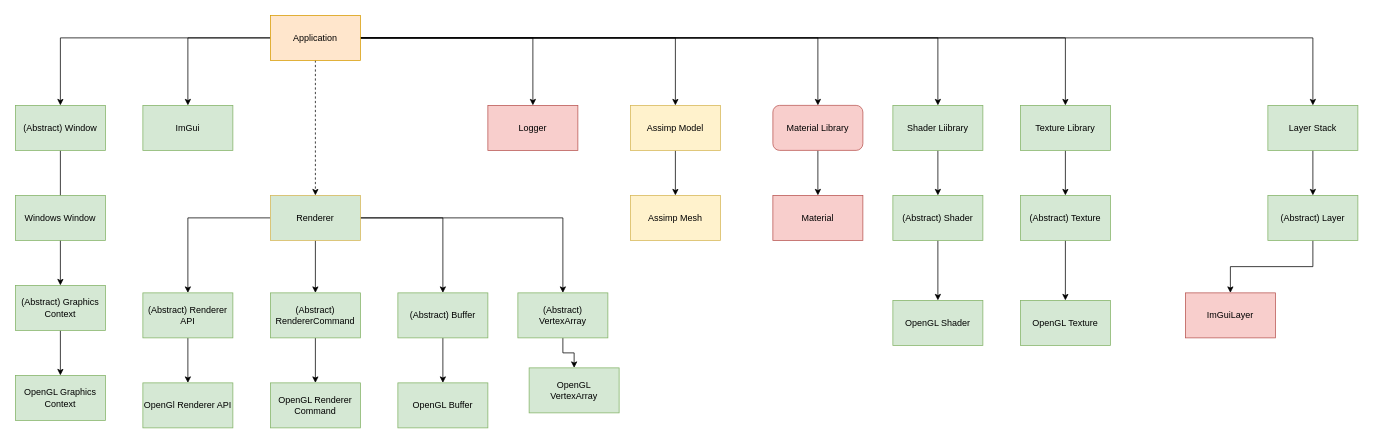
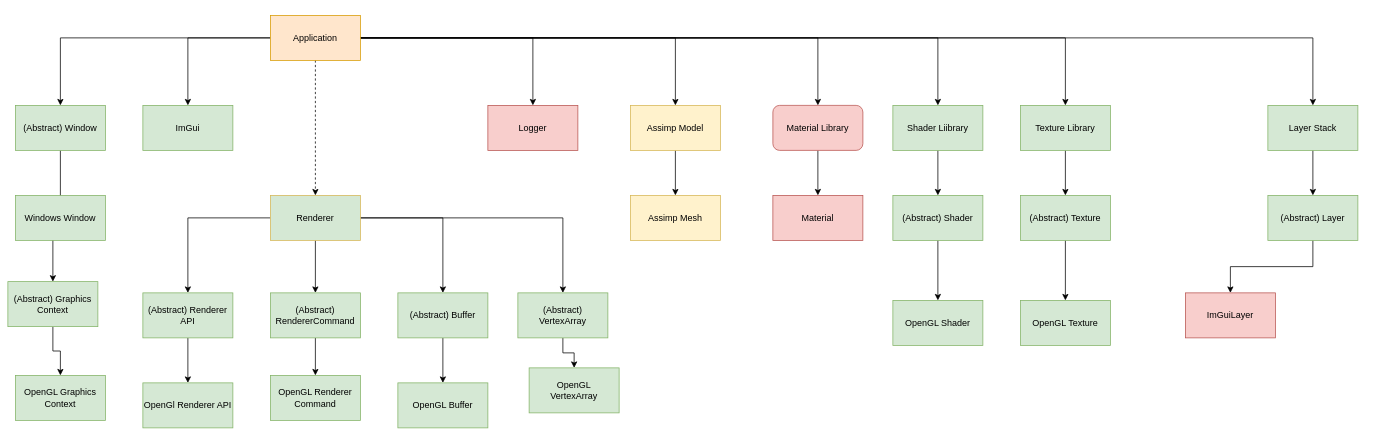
(60, 308) -> (53, 304)
(315, 405) -> (315, 398)
